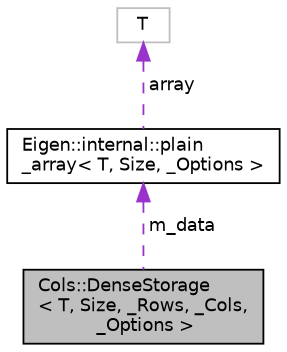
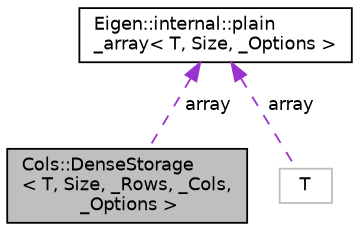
(143, 95) -> (269, 123)
(180, 226) -> (206, 106)
